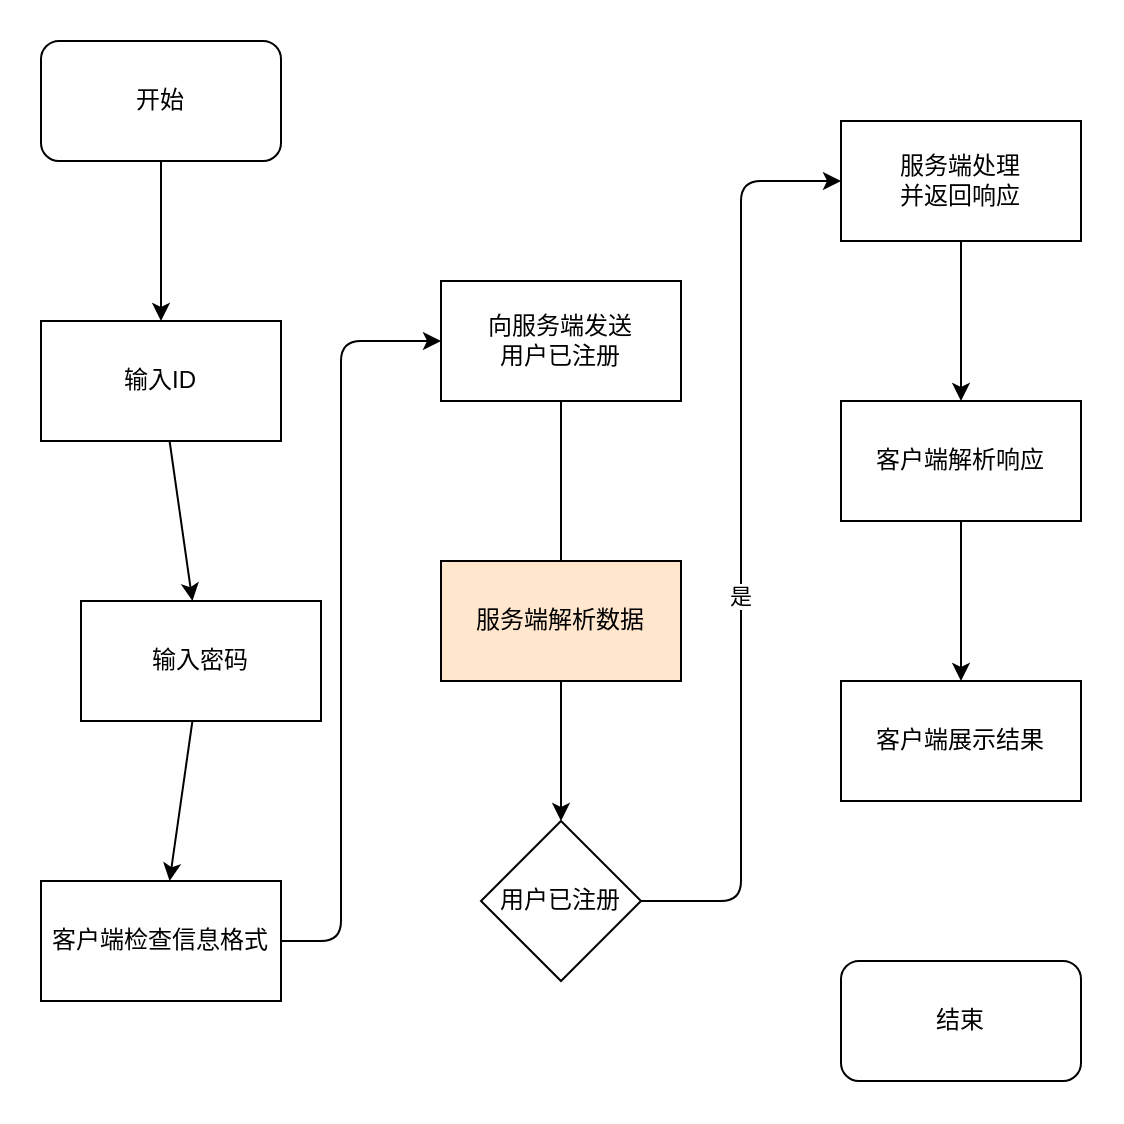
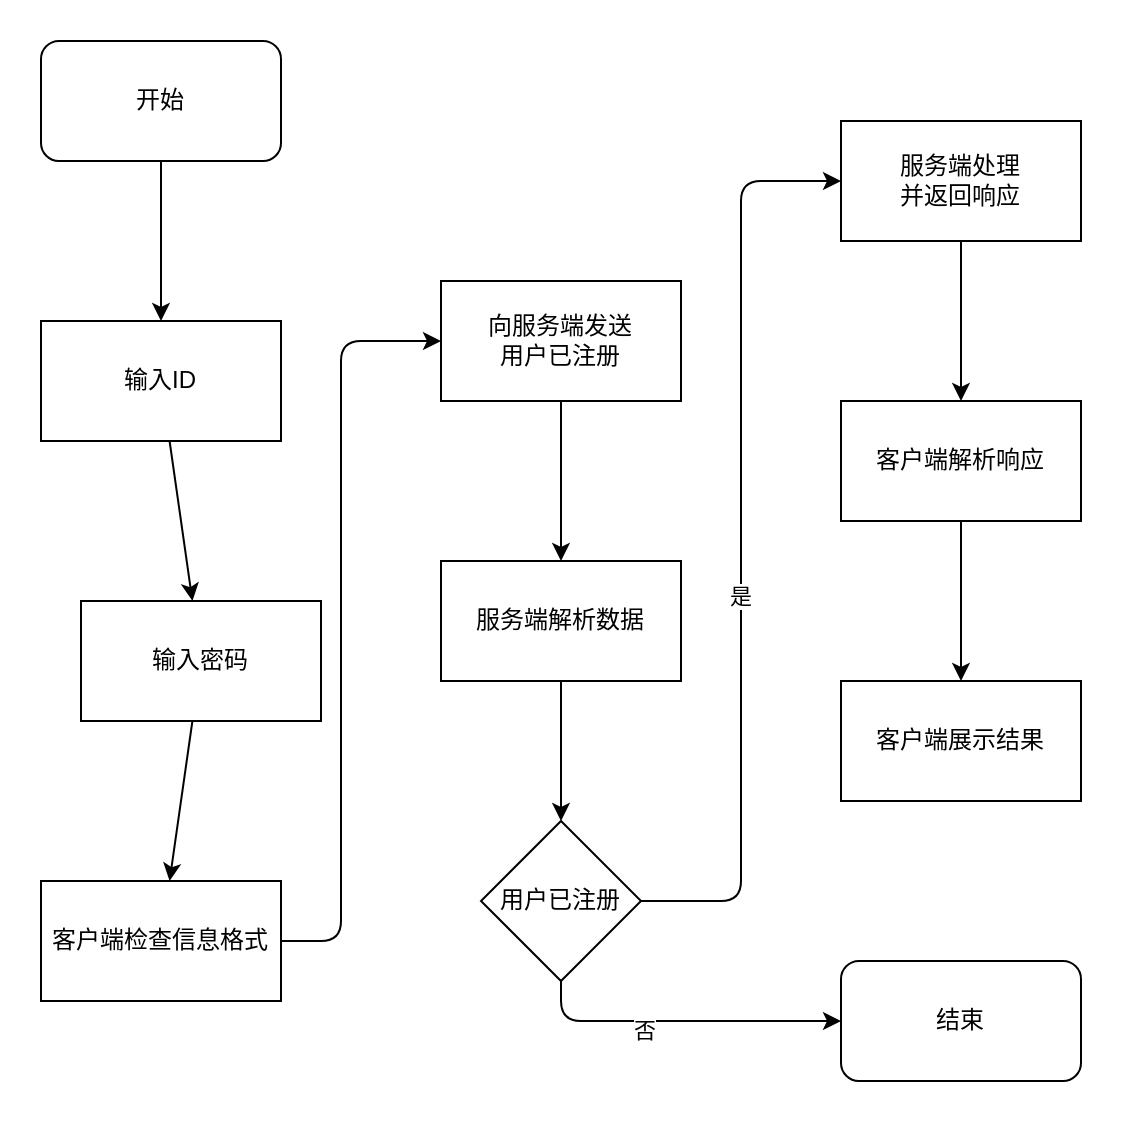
(561, 551) -> (561, 546)
(561, 621) -> (561, 621)
none -> (681, 1021)
